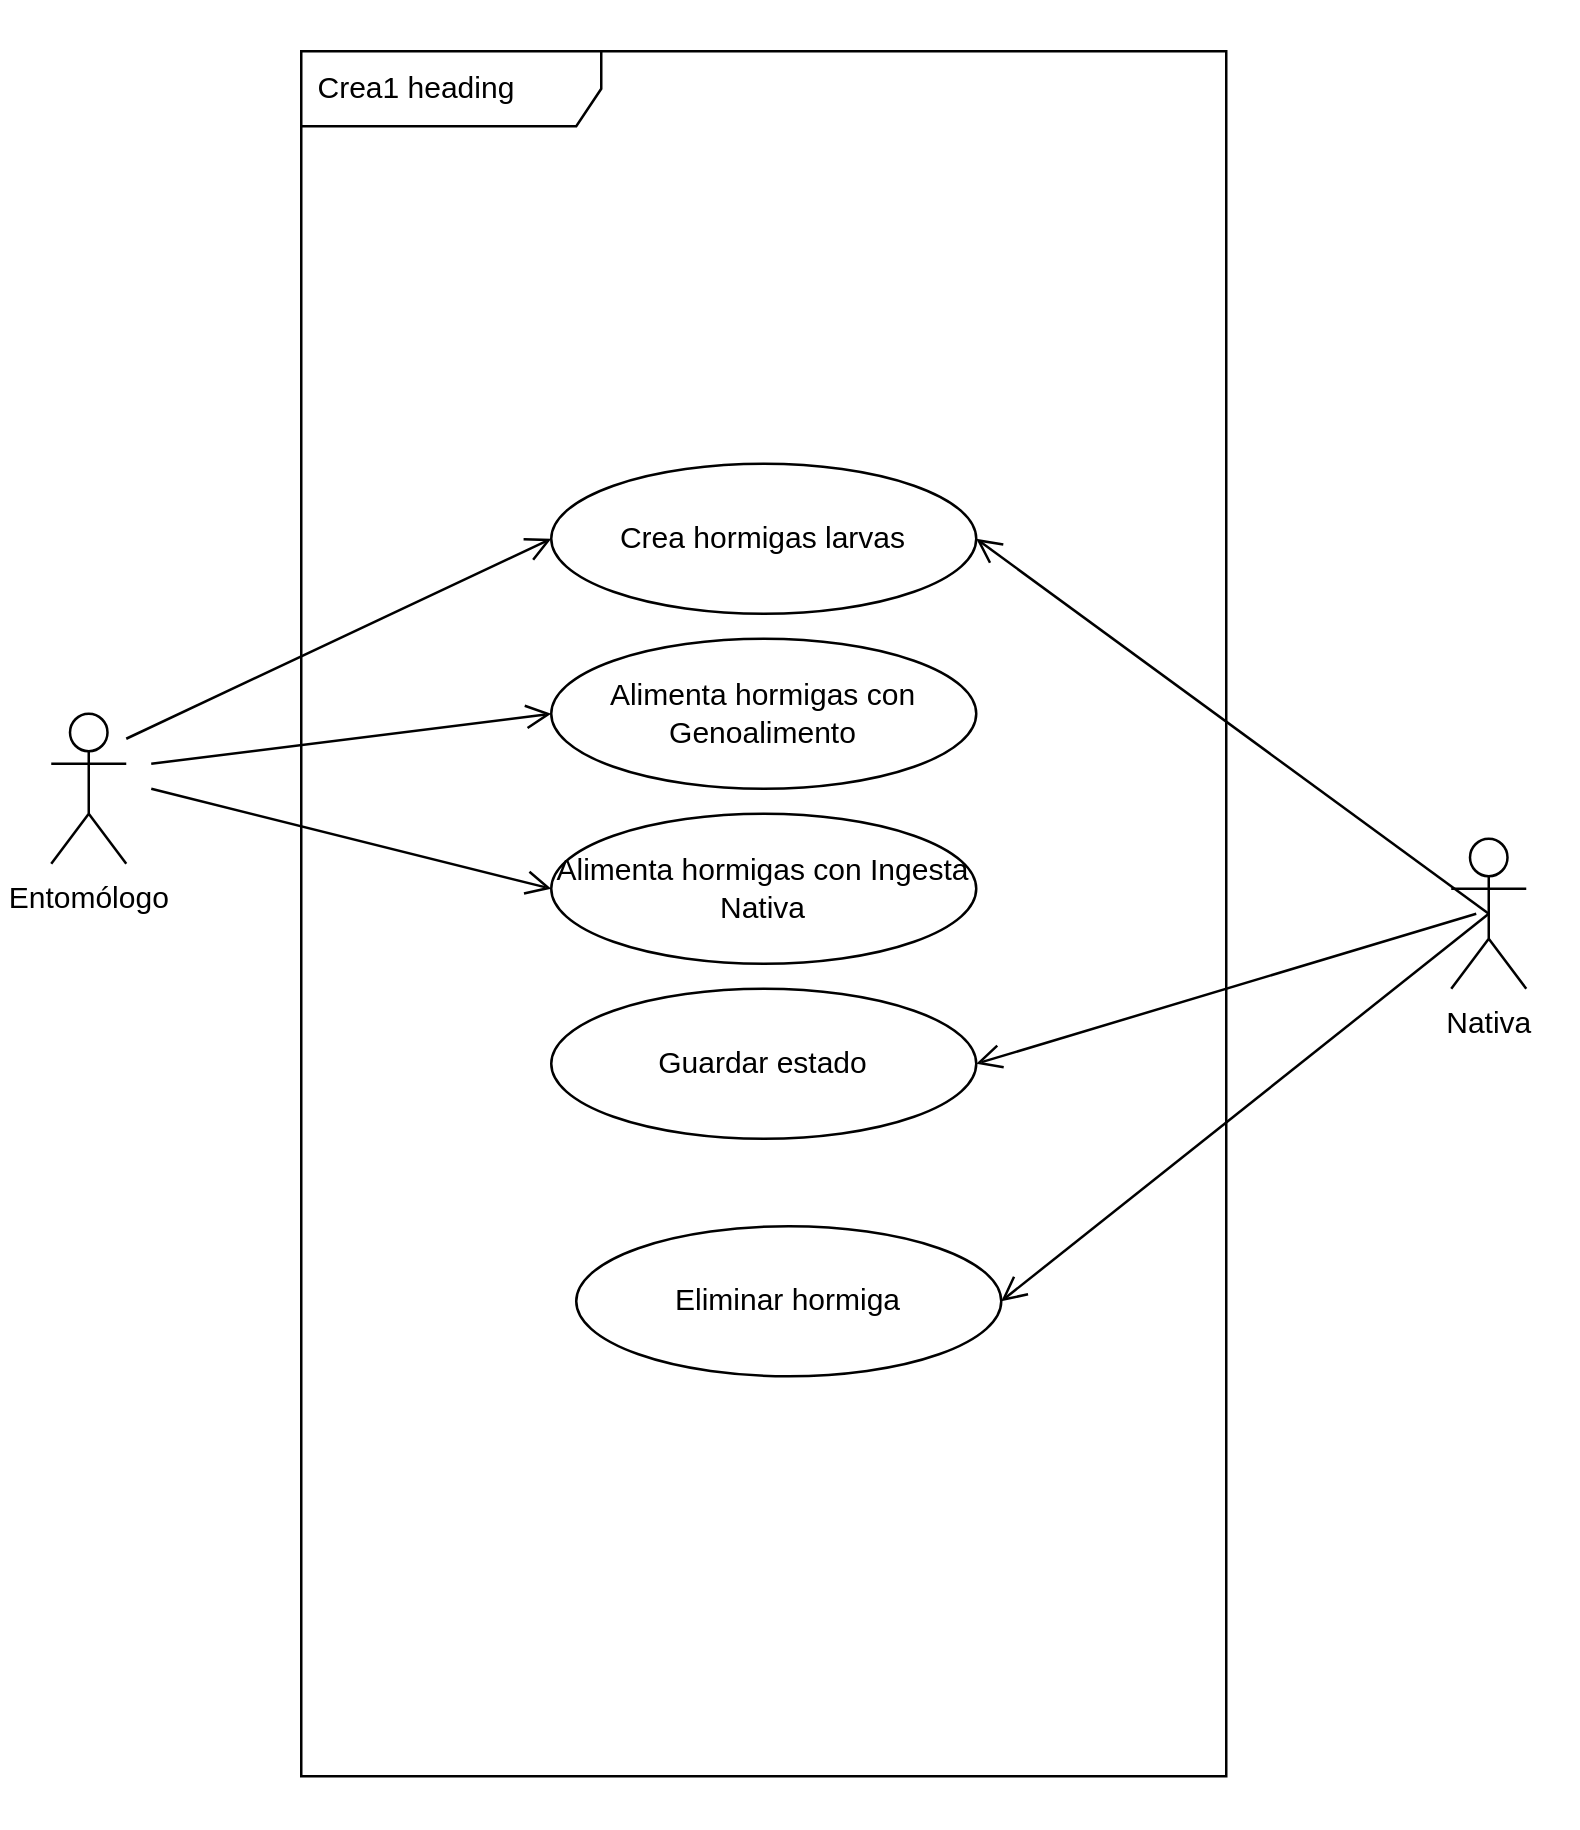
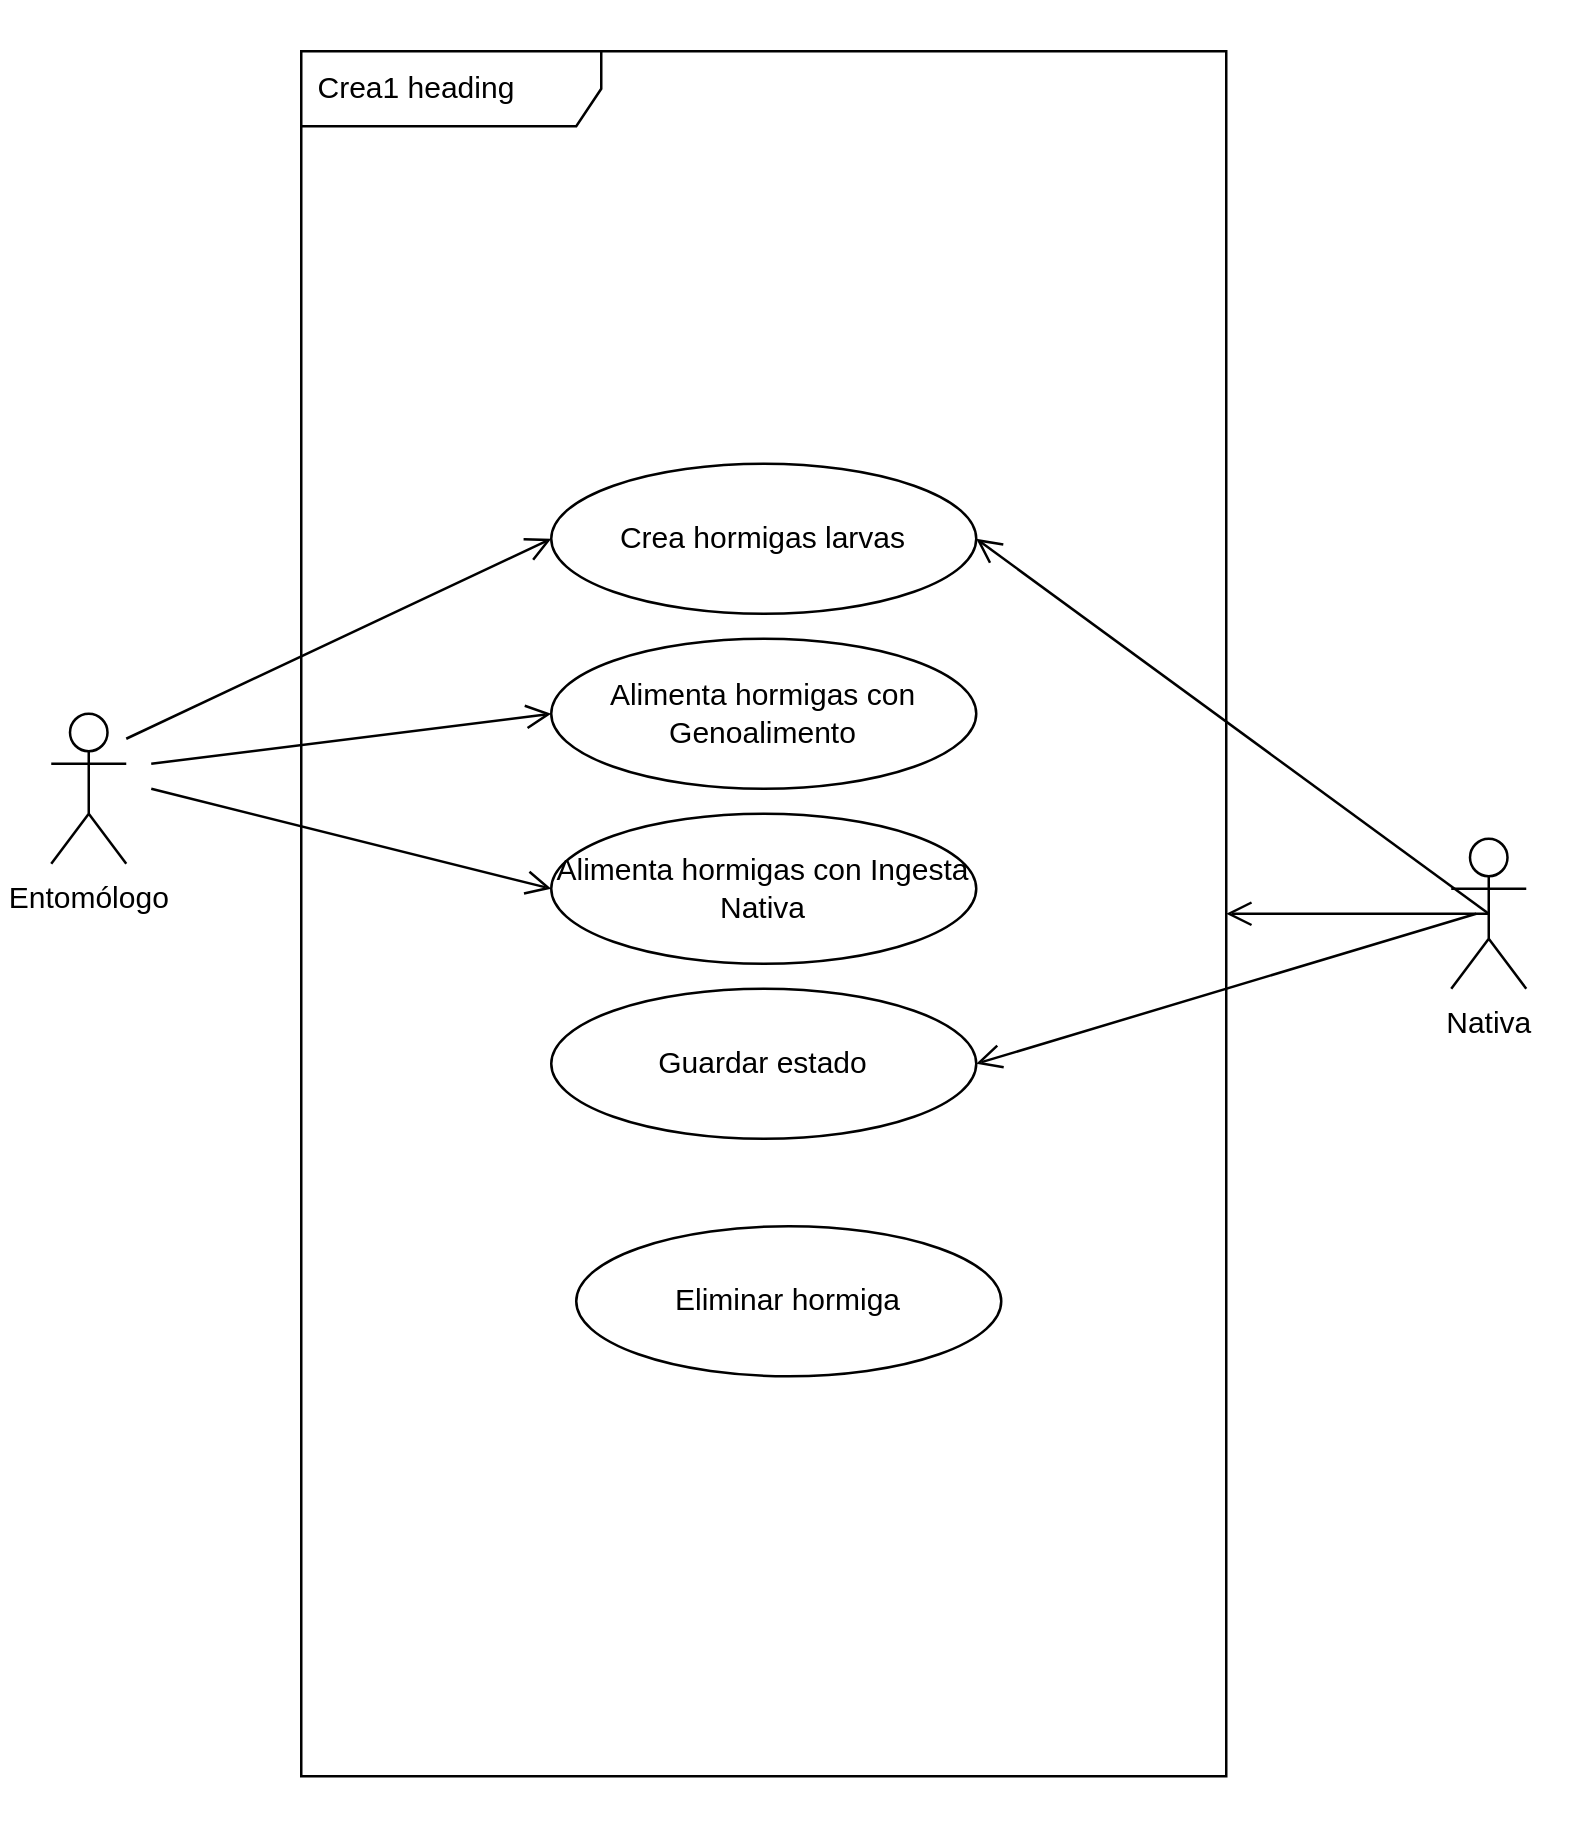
(1357, 1018) -> (1344, 914)
